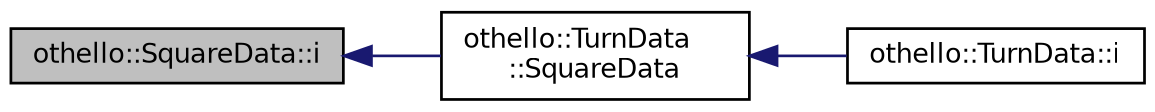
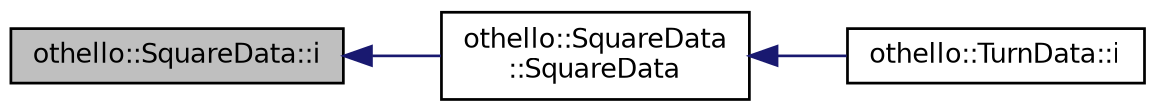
(595, 56) -> (595, 56)
